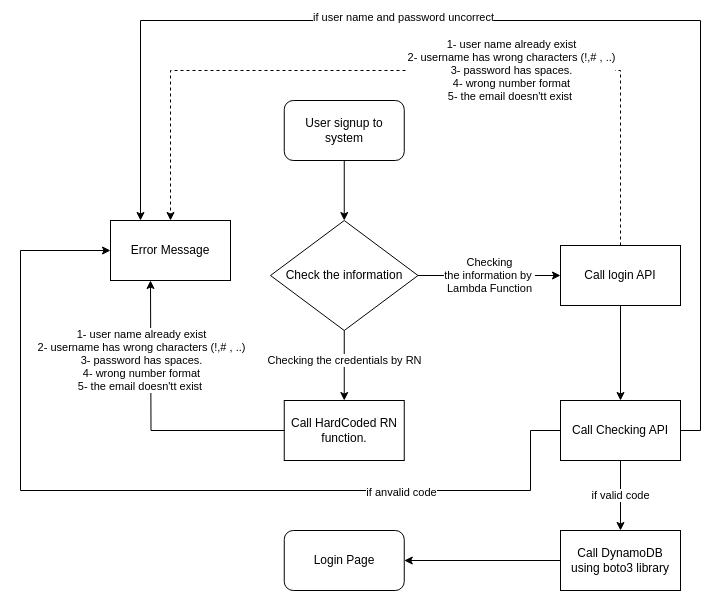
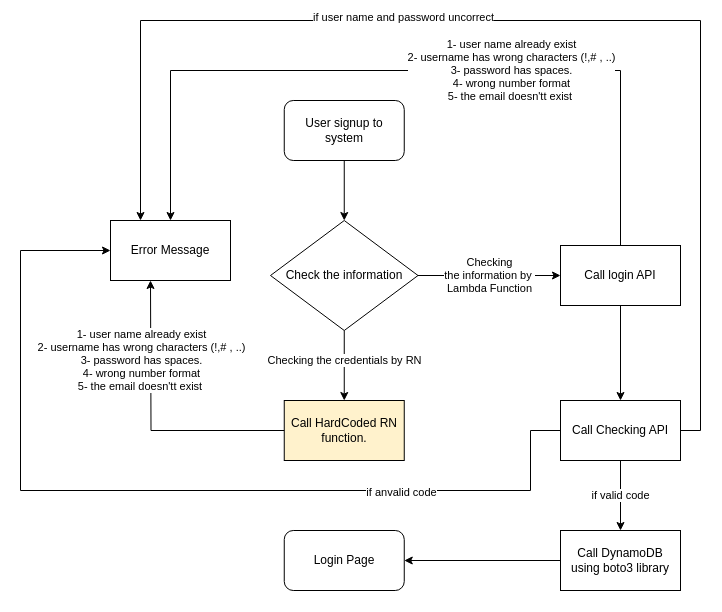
(219, 71) -> (219, 71)
(344, 431) -> (344, 431)
